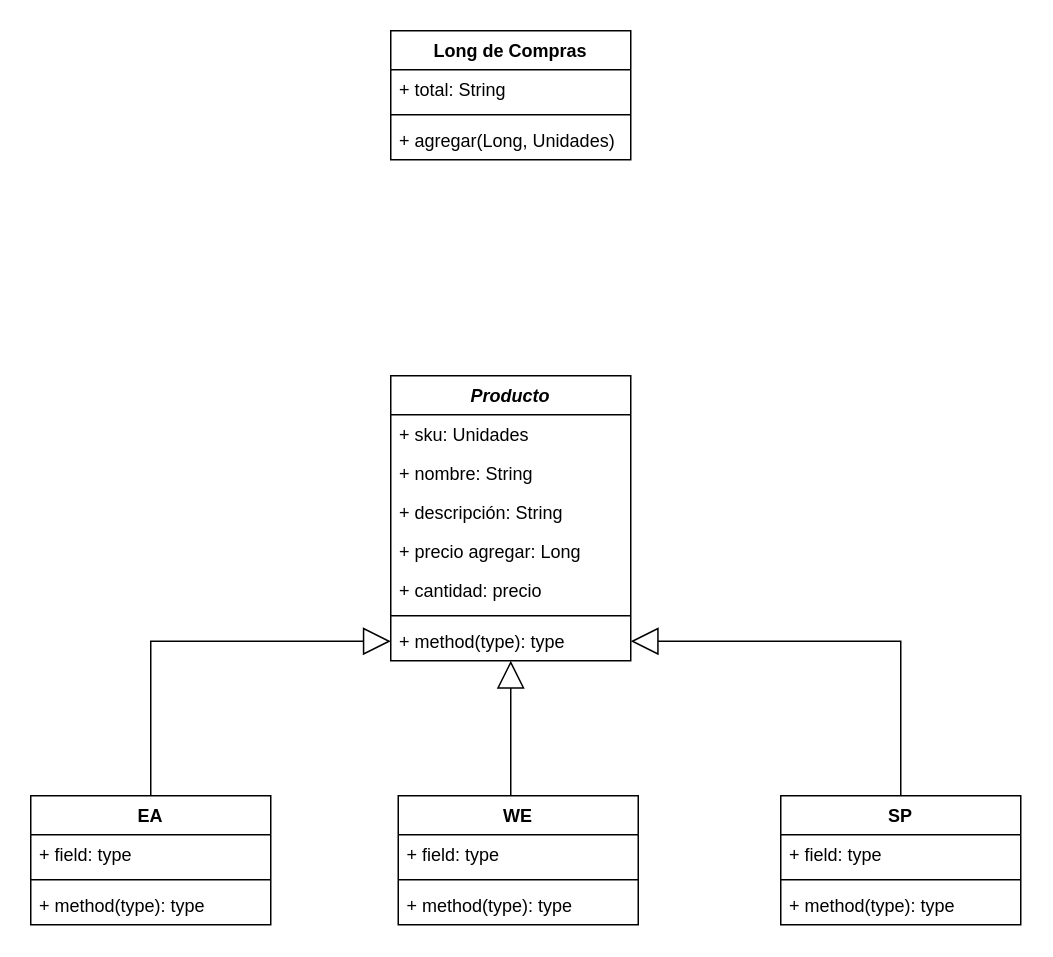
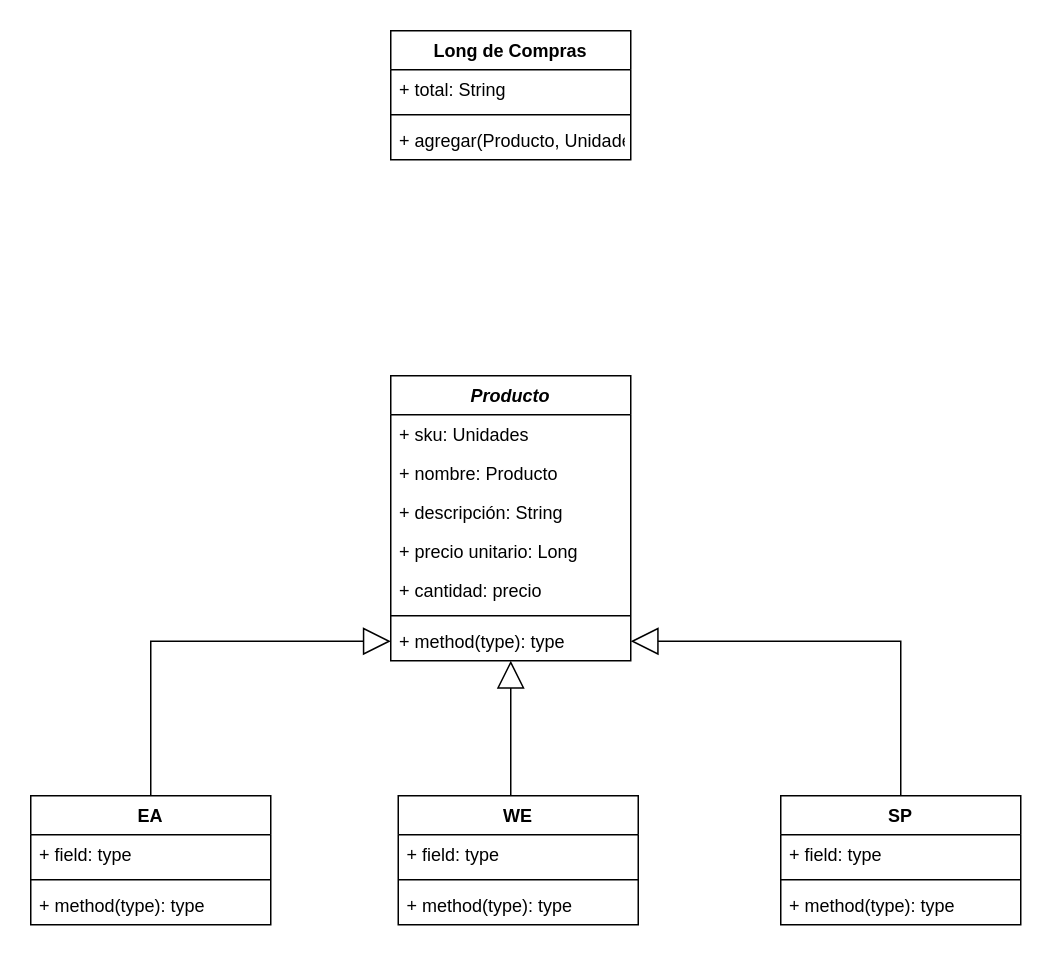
(516, 141) -> (536, 141)
(470, 474) -> (483, 474)
(498, 552) -> (499, 552)
